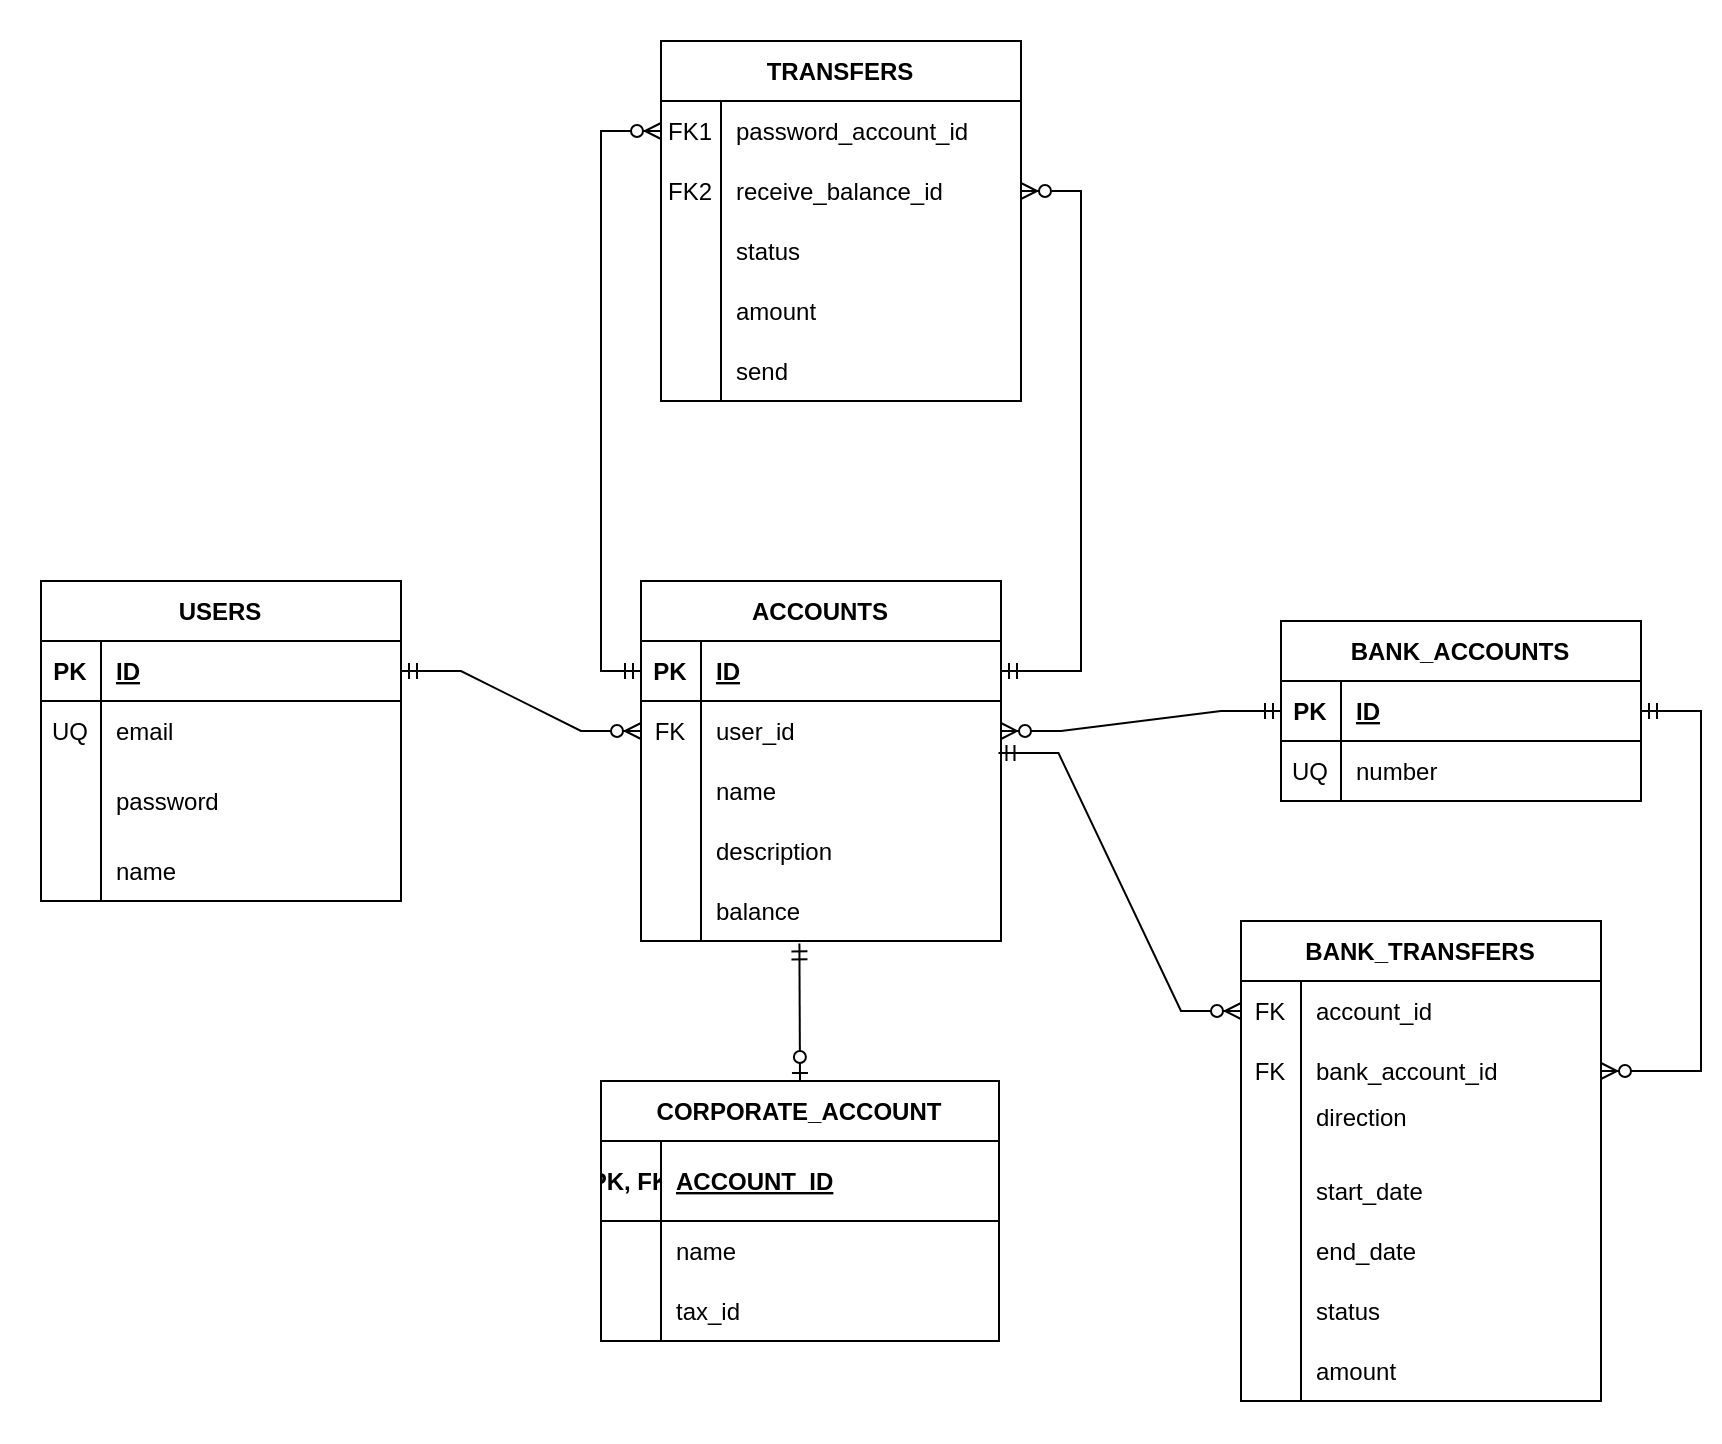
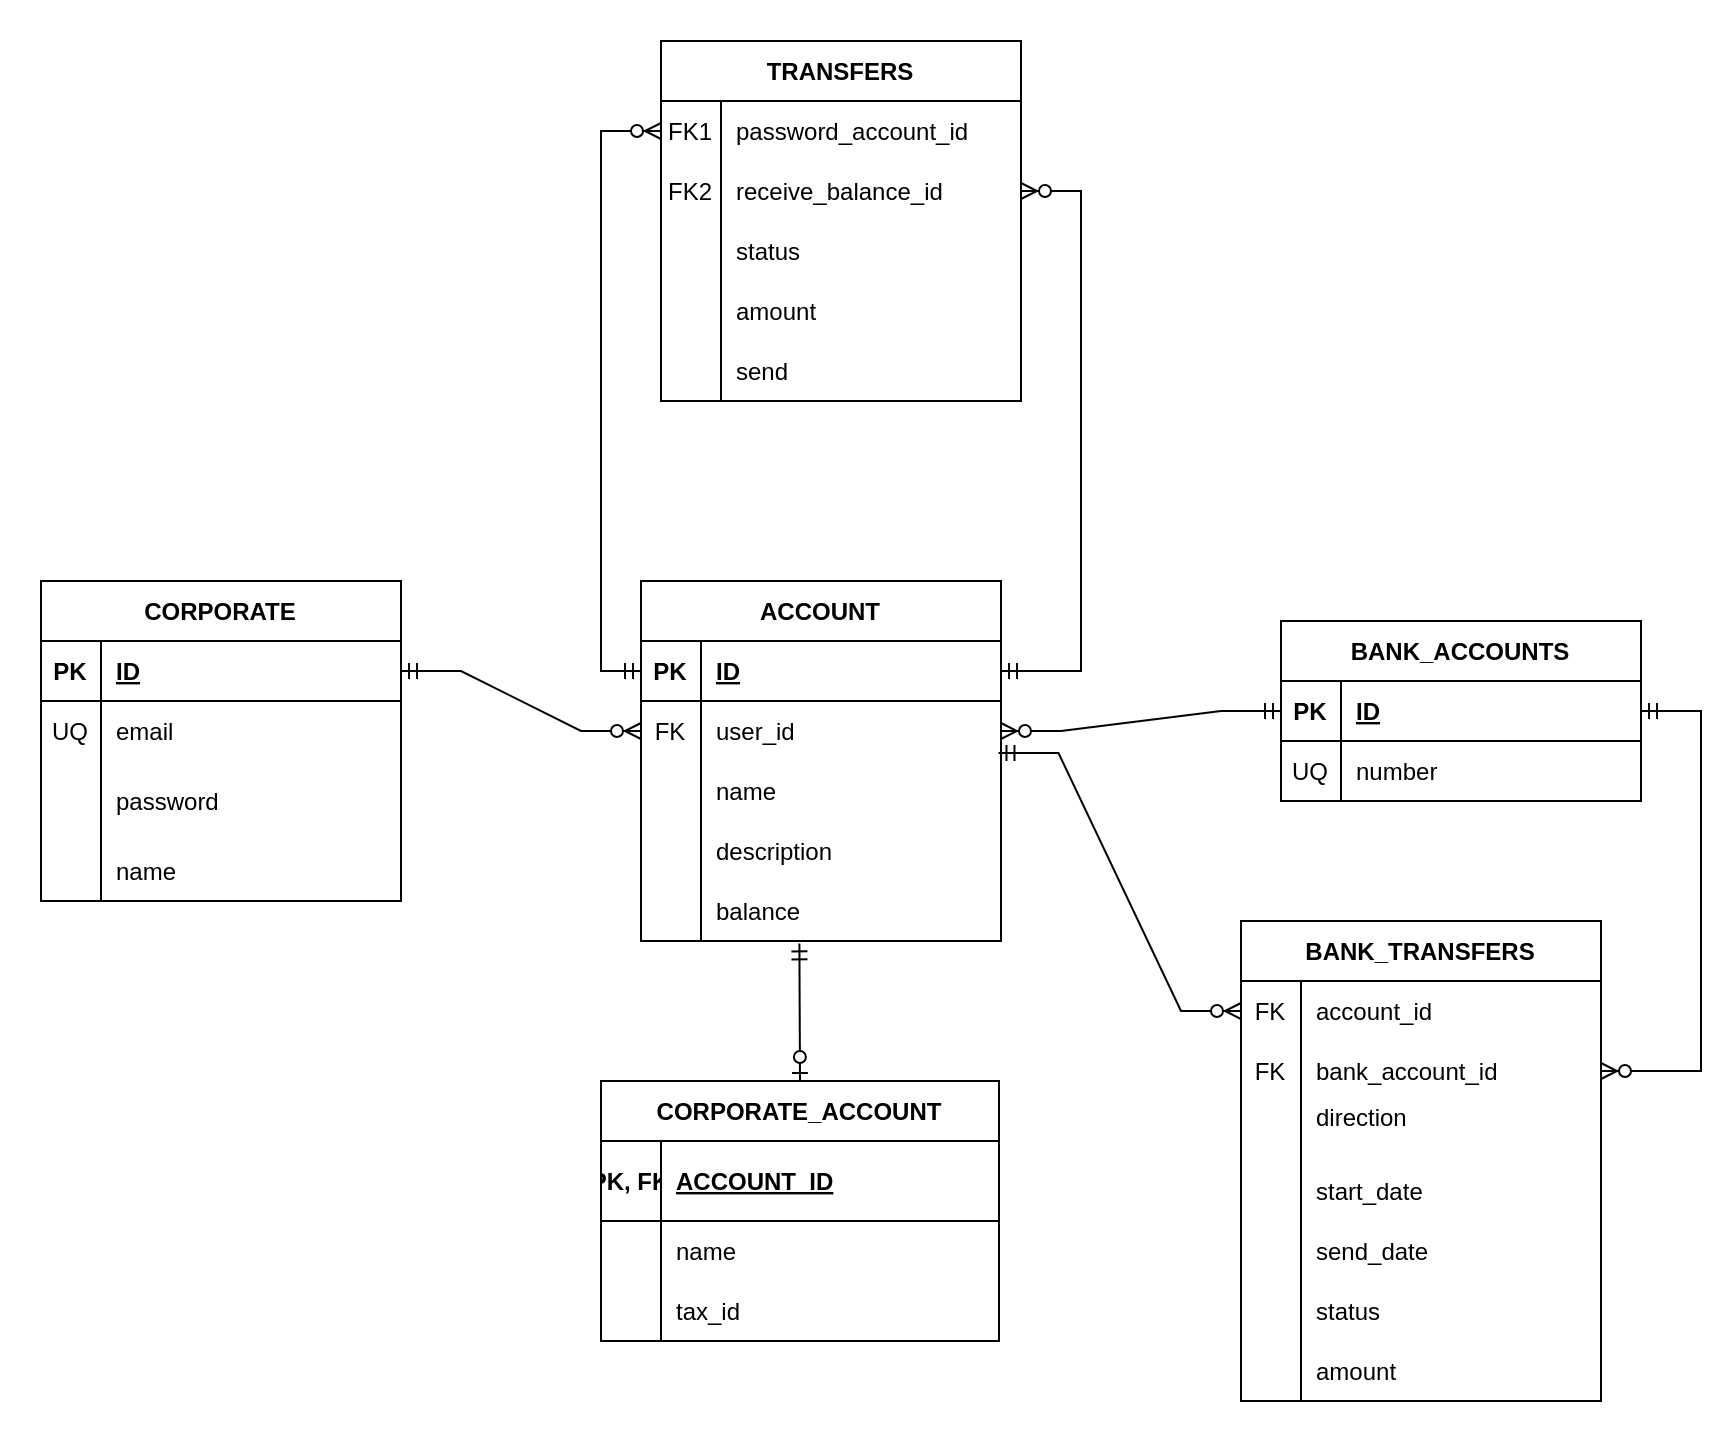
(220, 612) -> (220, 612)
(820, 612) -> (820, 612)
(1370, 1252) -> (1376, 1252)
